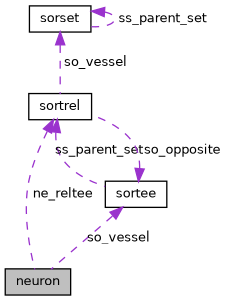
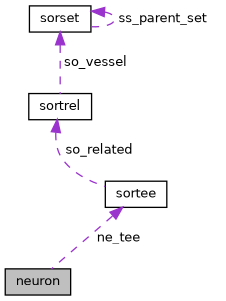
(125, 134) -> none
(97, 150) -> (97, 150)
(27, 199) -> none
(117, 238) -> (117, 238)
